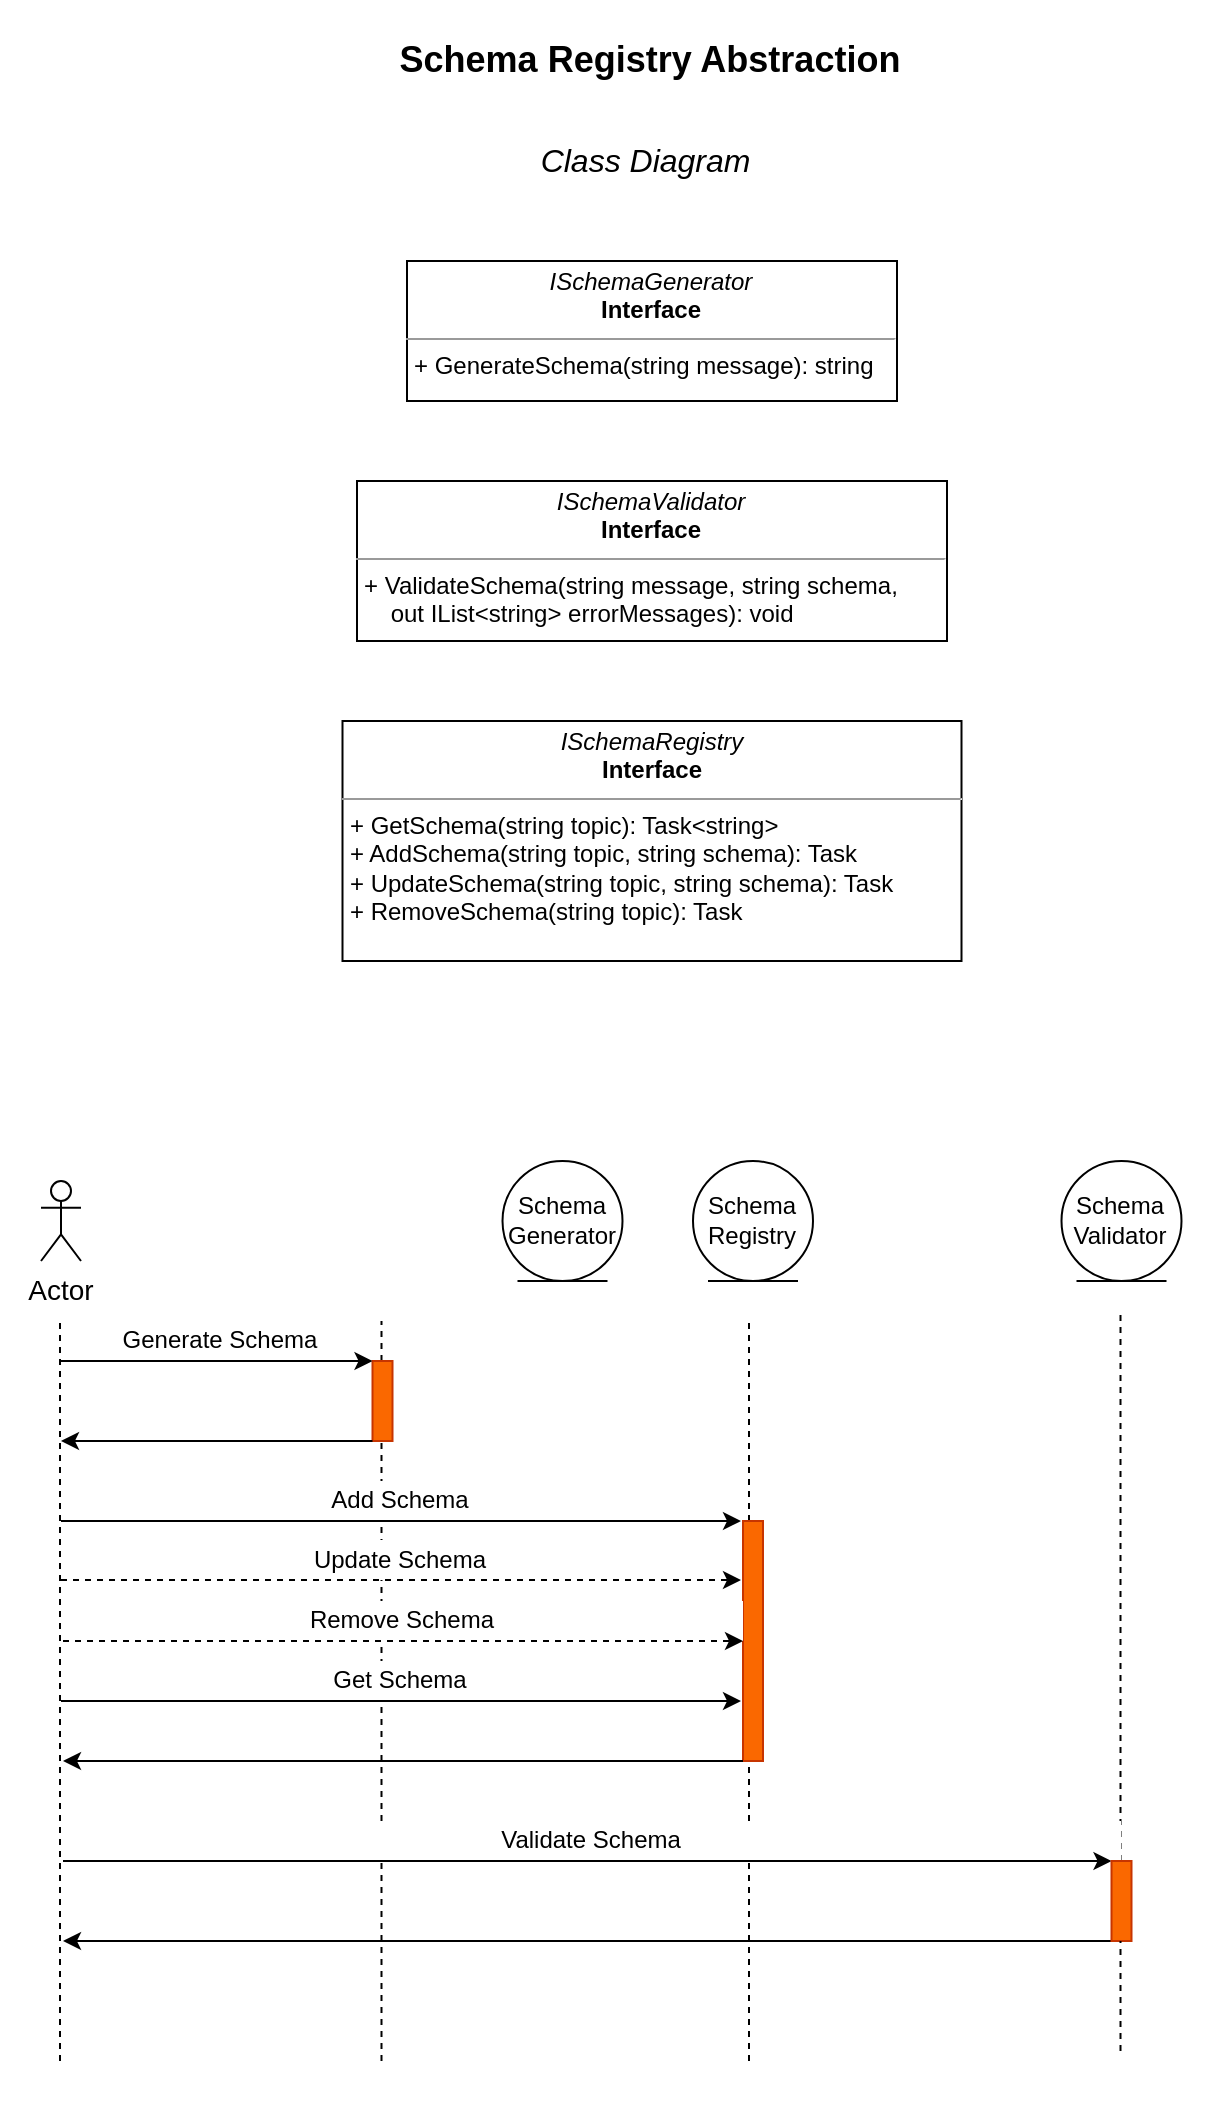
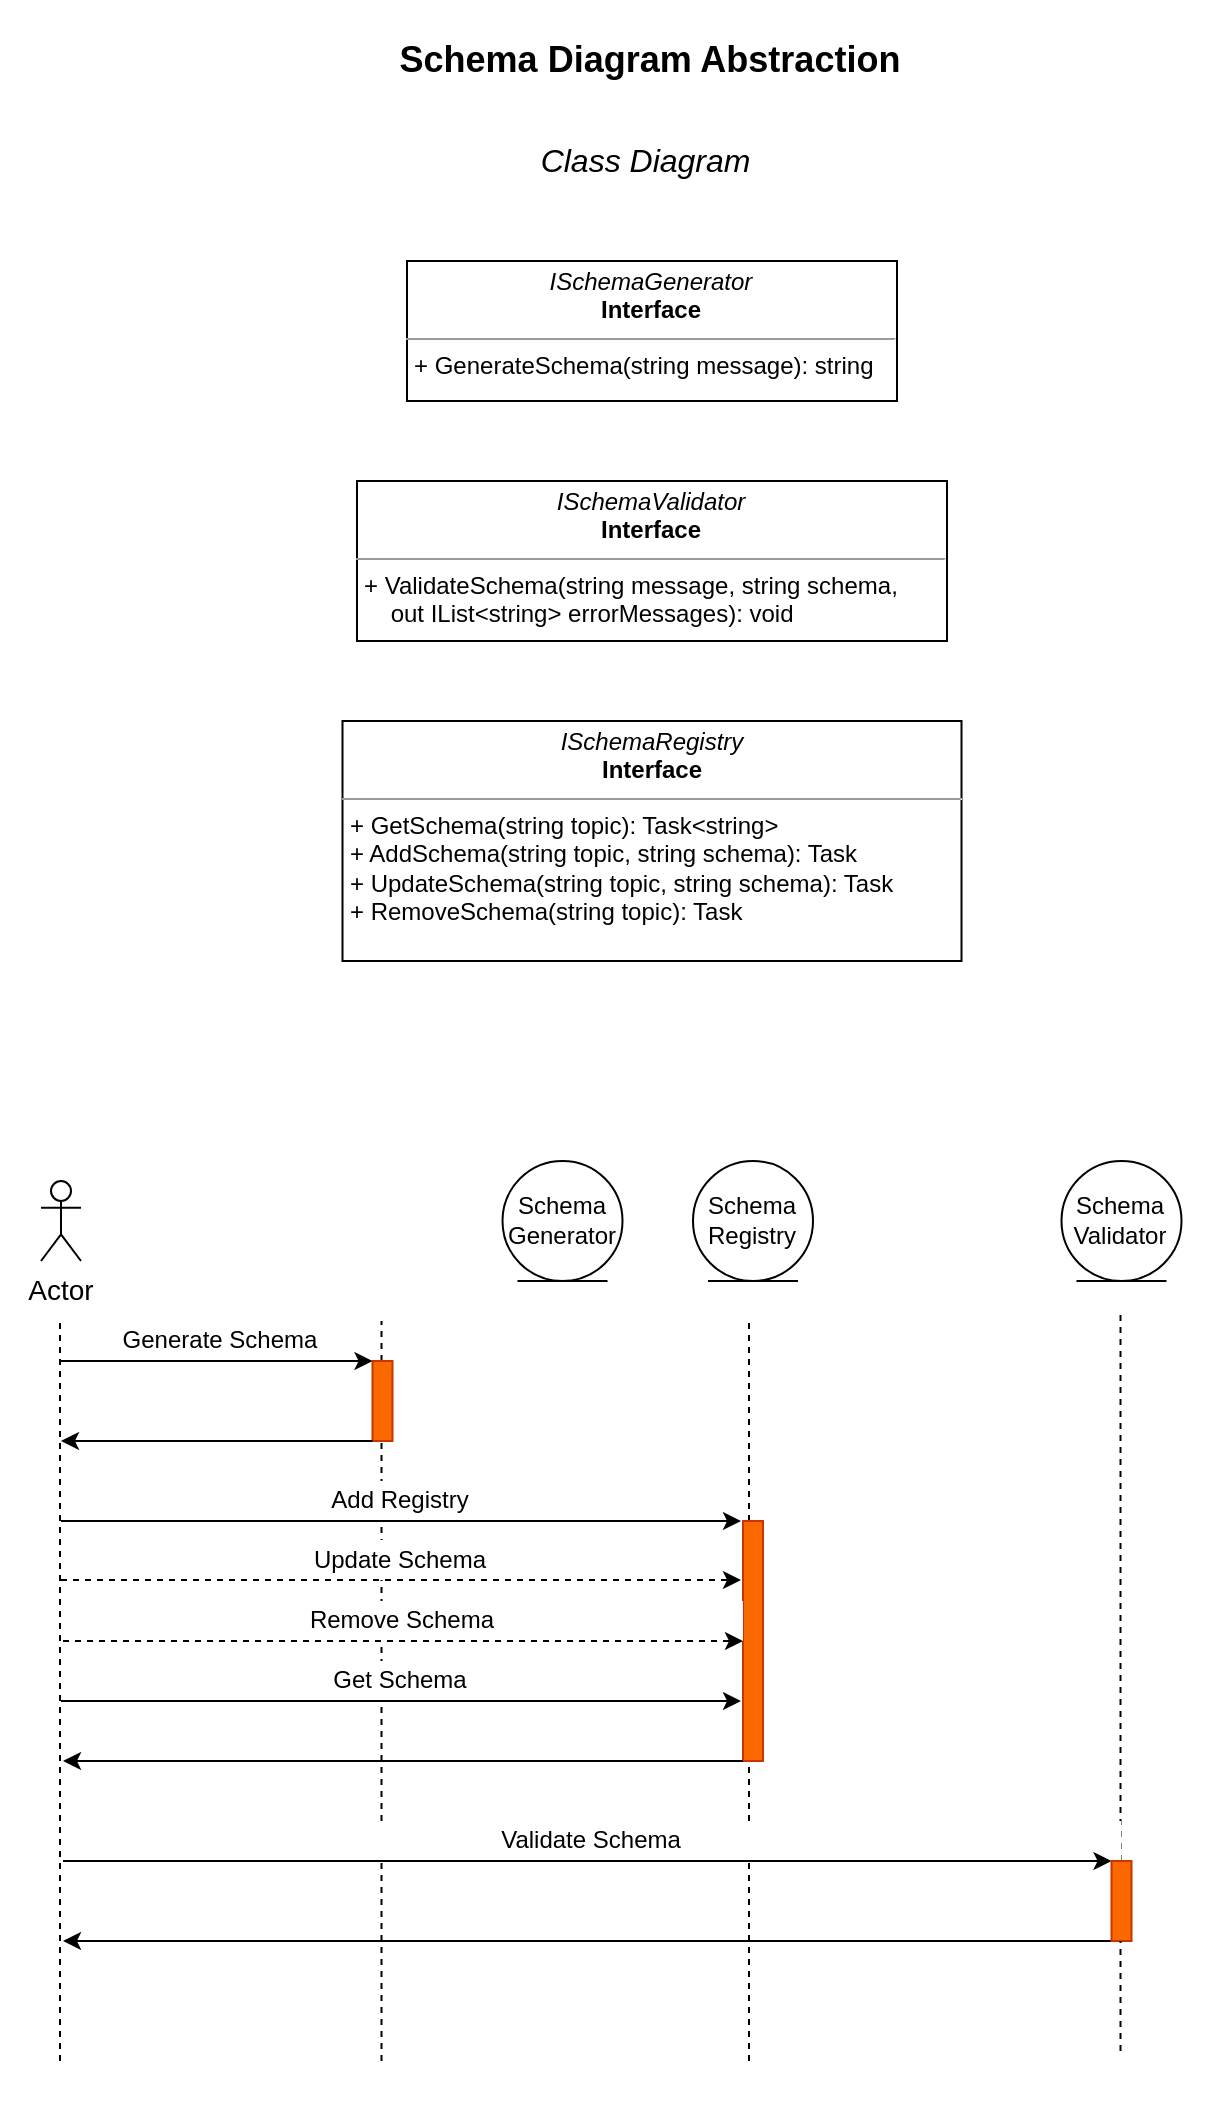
(651, 61) -> (651, 61)
(401, 1501) -> (401, 1501)
